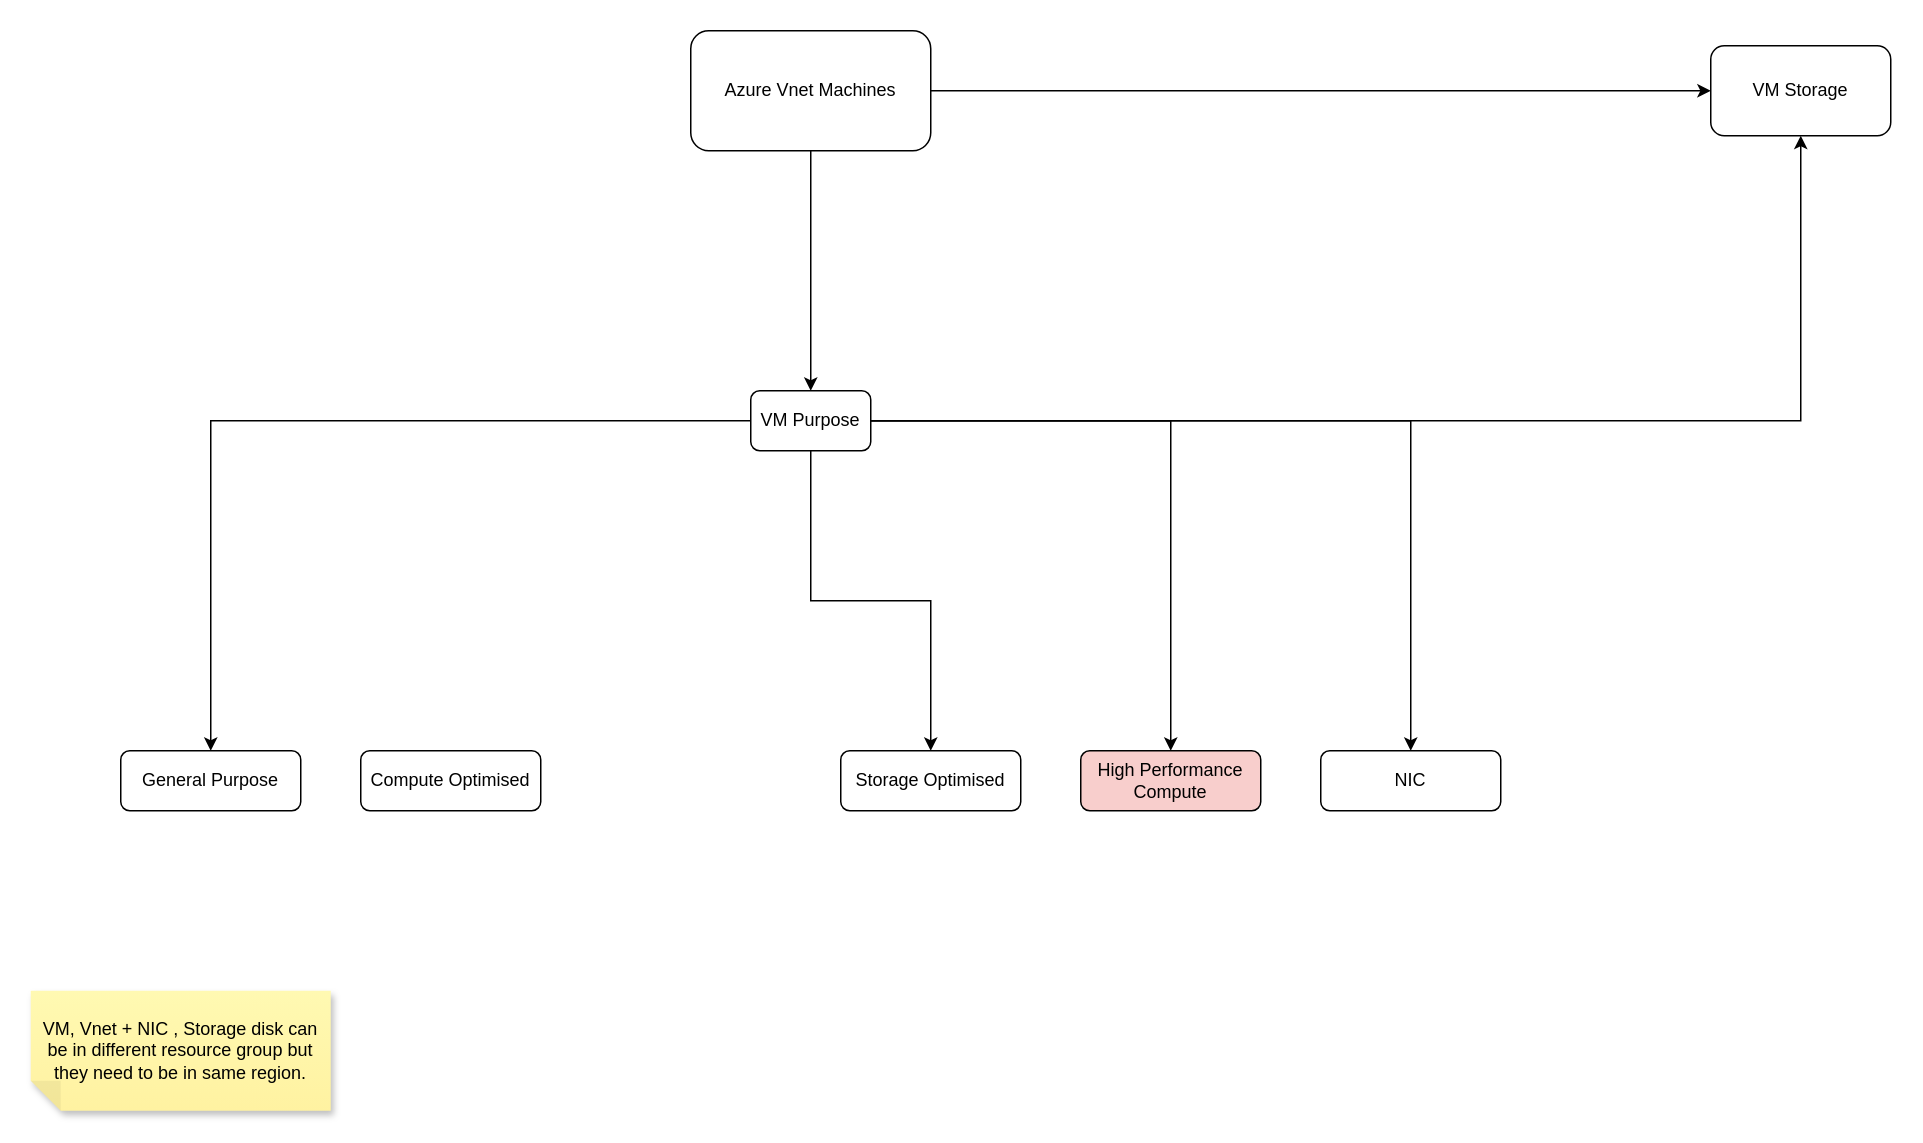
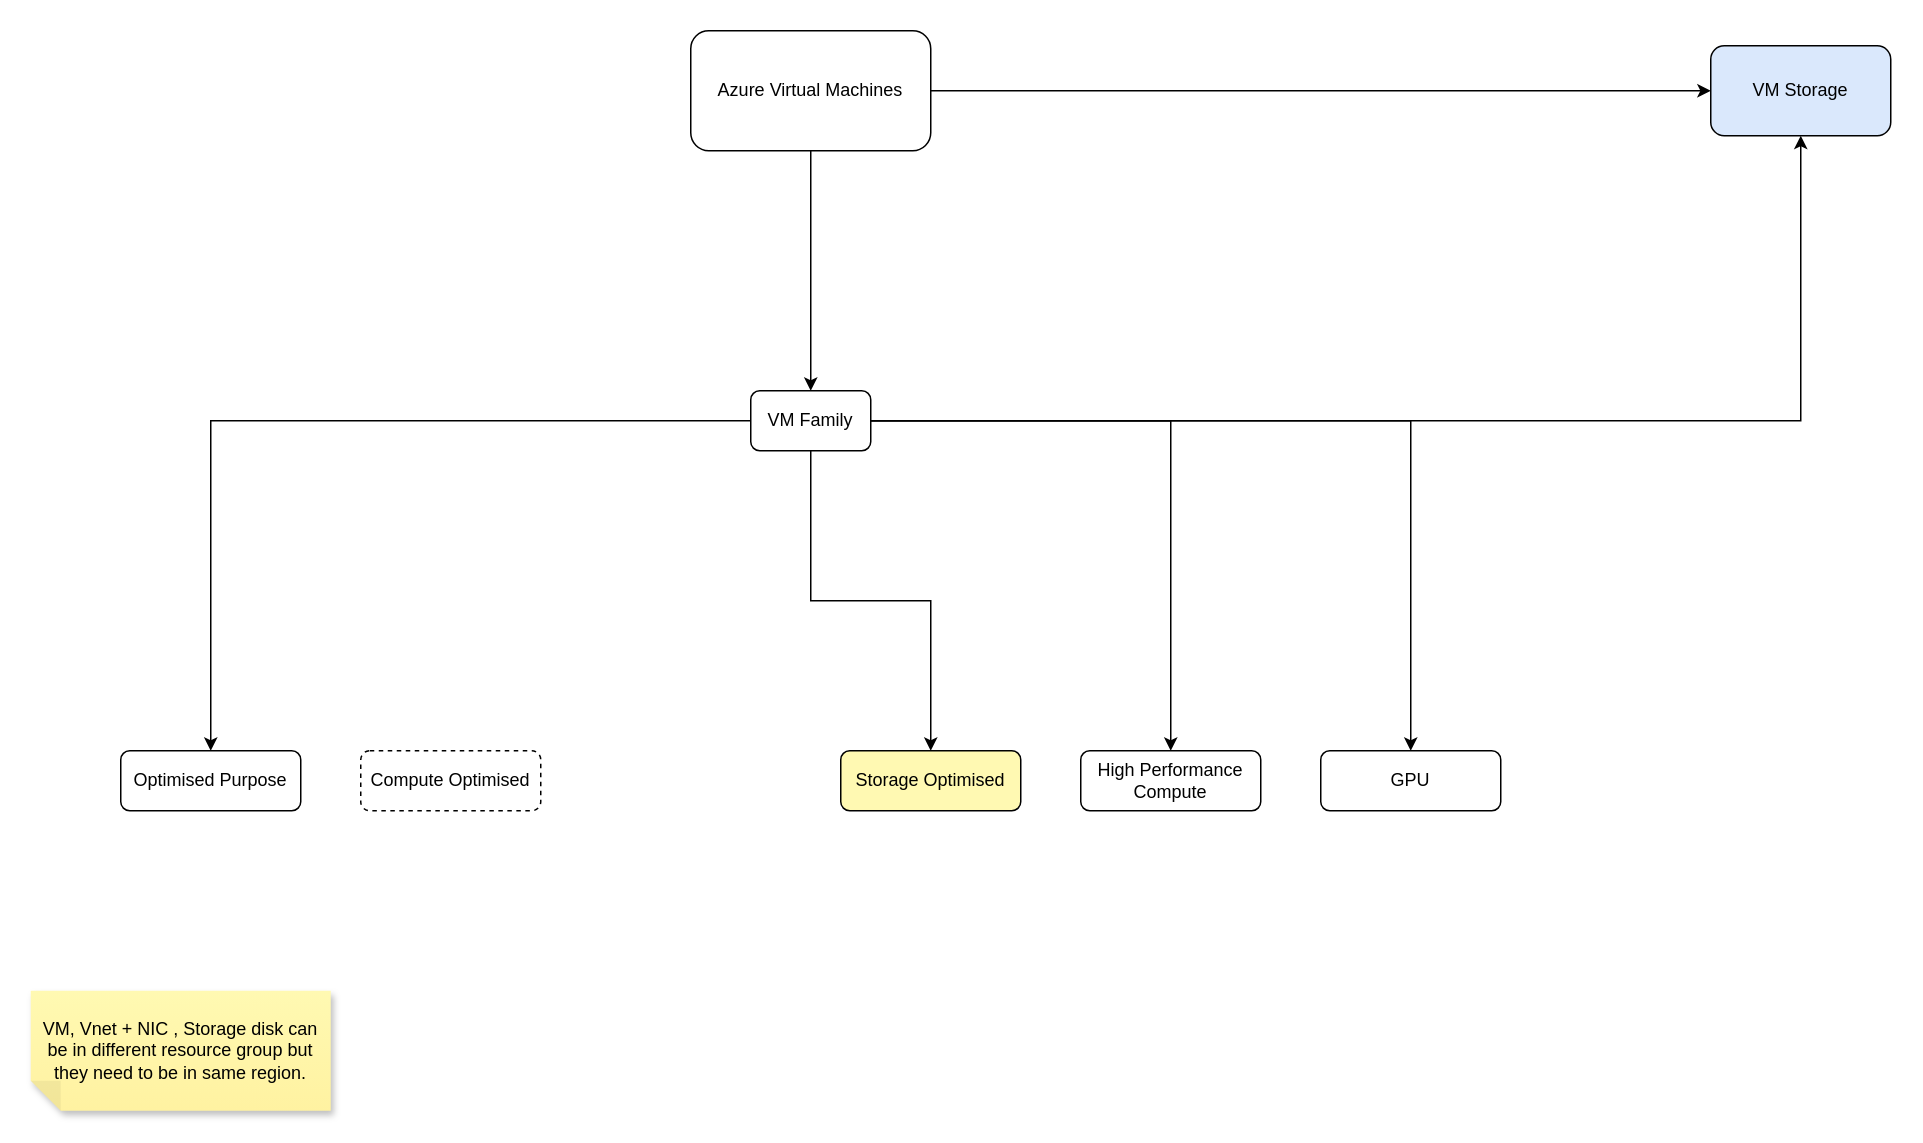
(811, 91) -> (811, 91)
(1801, 91) -> (1801, 91)
(811, 421) -> (811, 421)
(211, 781) -> (211, 781)
(451, 781) -> (451, 781)
(931, 781) -> (931, 781)
(1171, 781) -> (1171, 781)
(1411, 781) -> (1411, 781)
